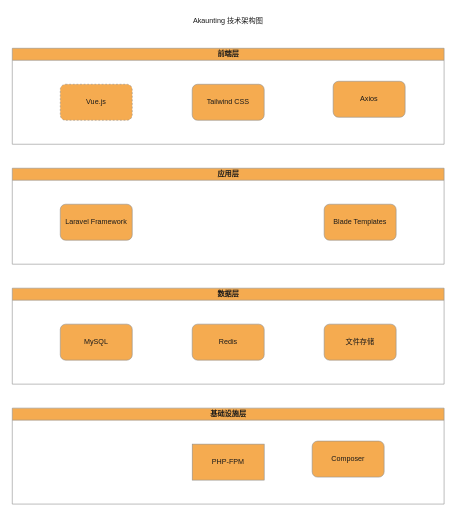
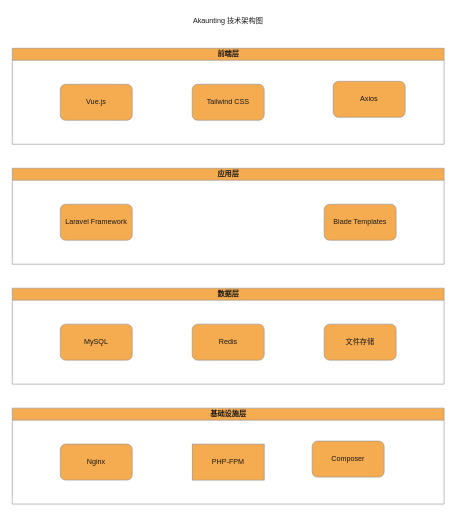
(96, 102) -> (96, 102)
none -> (96, 462)
